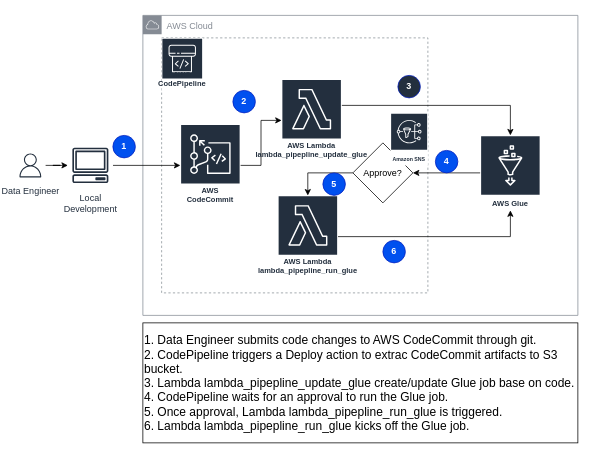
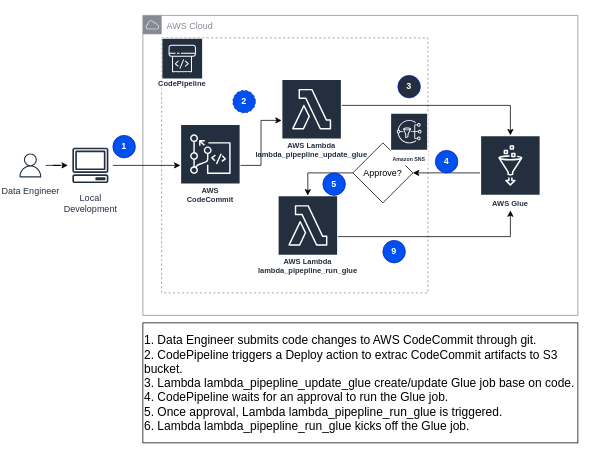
(244, 102) -> (244, 102)
(394, 252) -> (394, 252)
